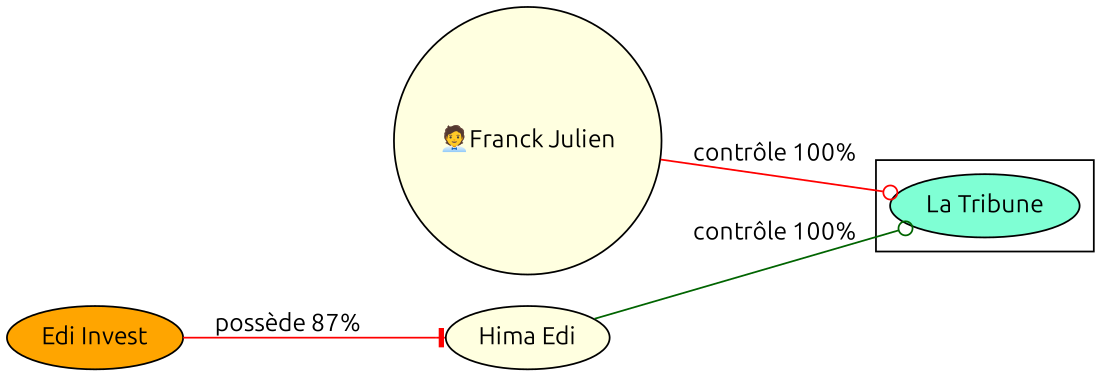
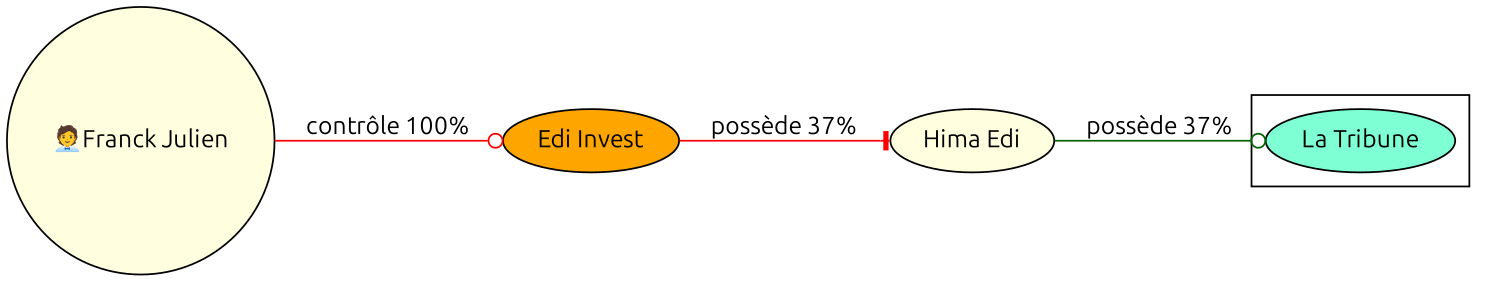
(772, 175) -> (381, 141)
(776, 233) -> (1160, 128)
(289, 324) -> (785, 128)
